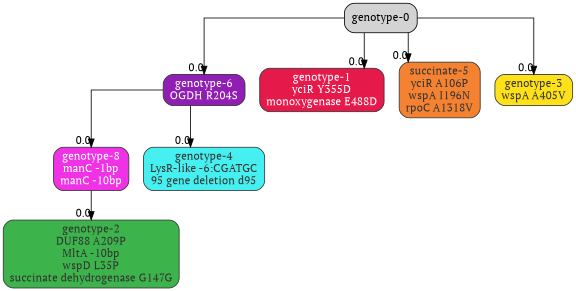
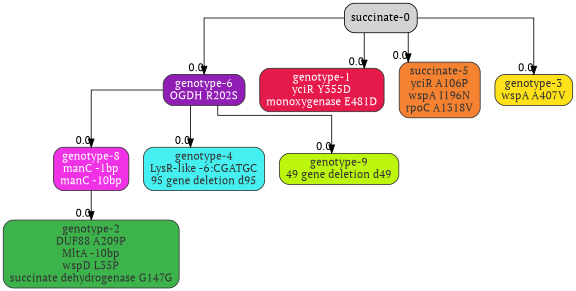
(381, 18) -> (381, 18)
(204, 90) -> (204, 90)
(322, 90) -> (322, 90)
(534, 90) -> (534, 90)
none -> (339, 169)
